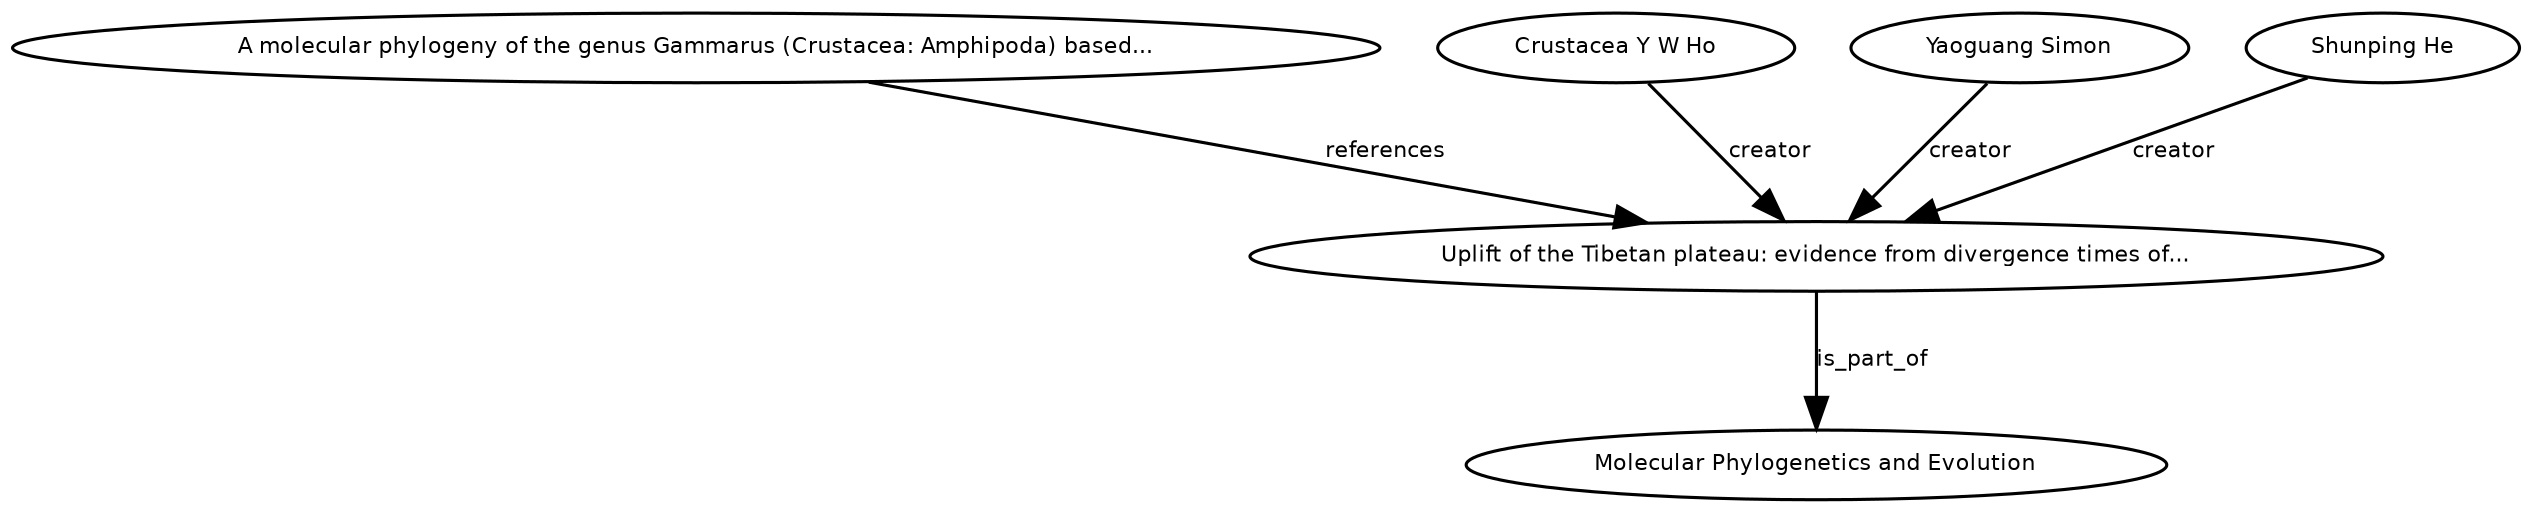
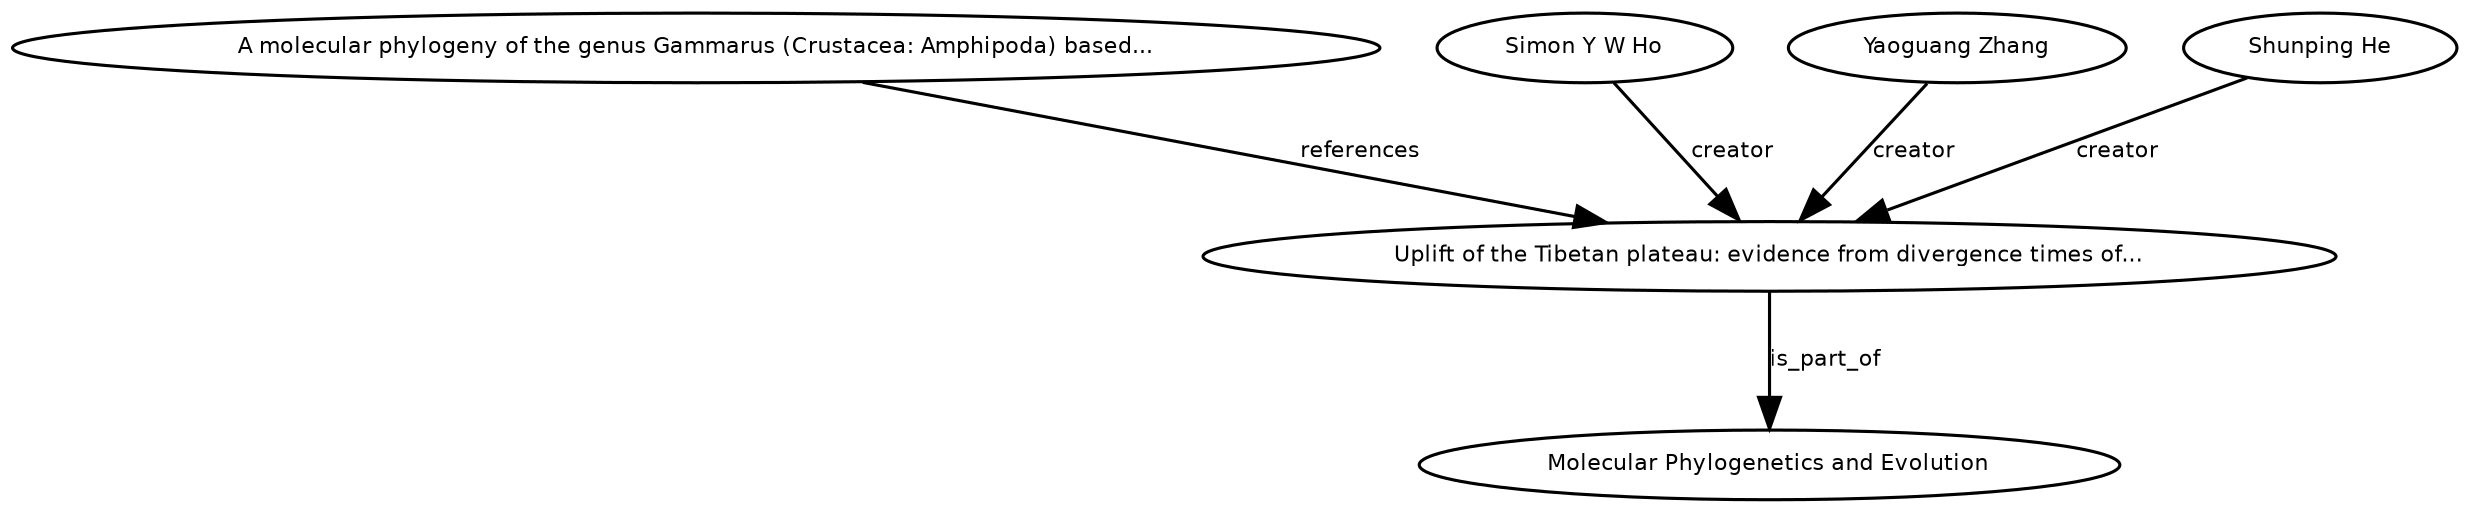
(1616, 48) -> (1585, 48)
(2020, 48) -> (1957, 48)
